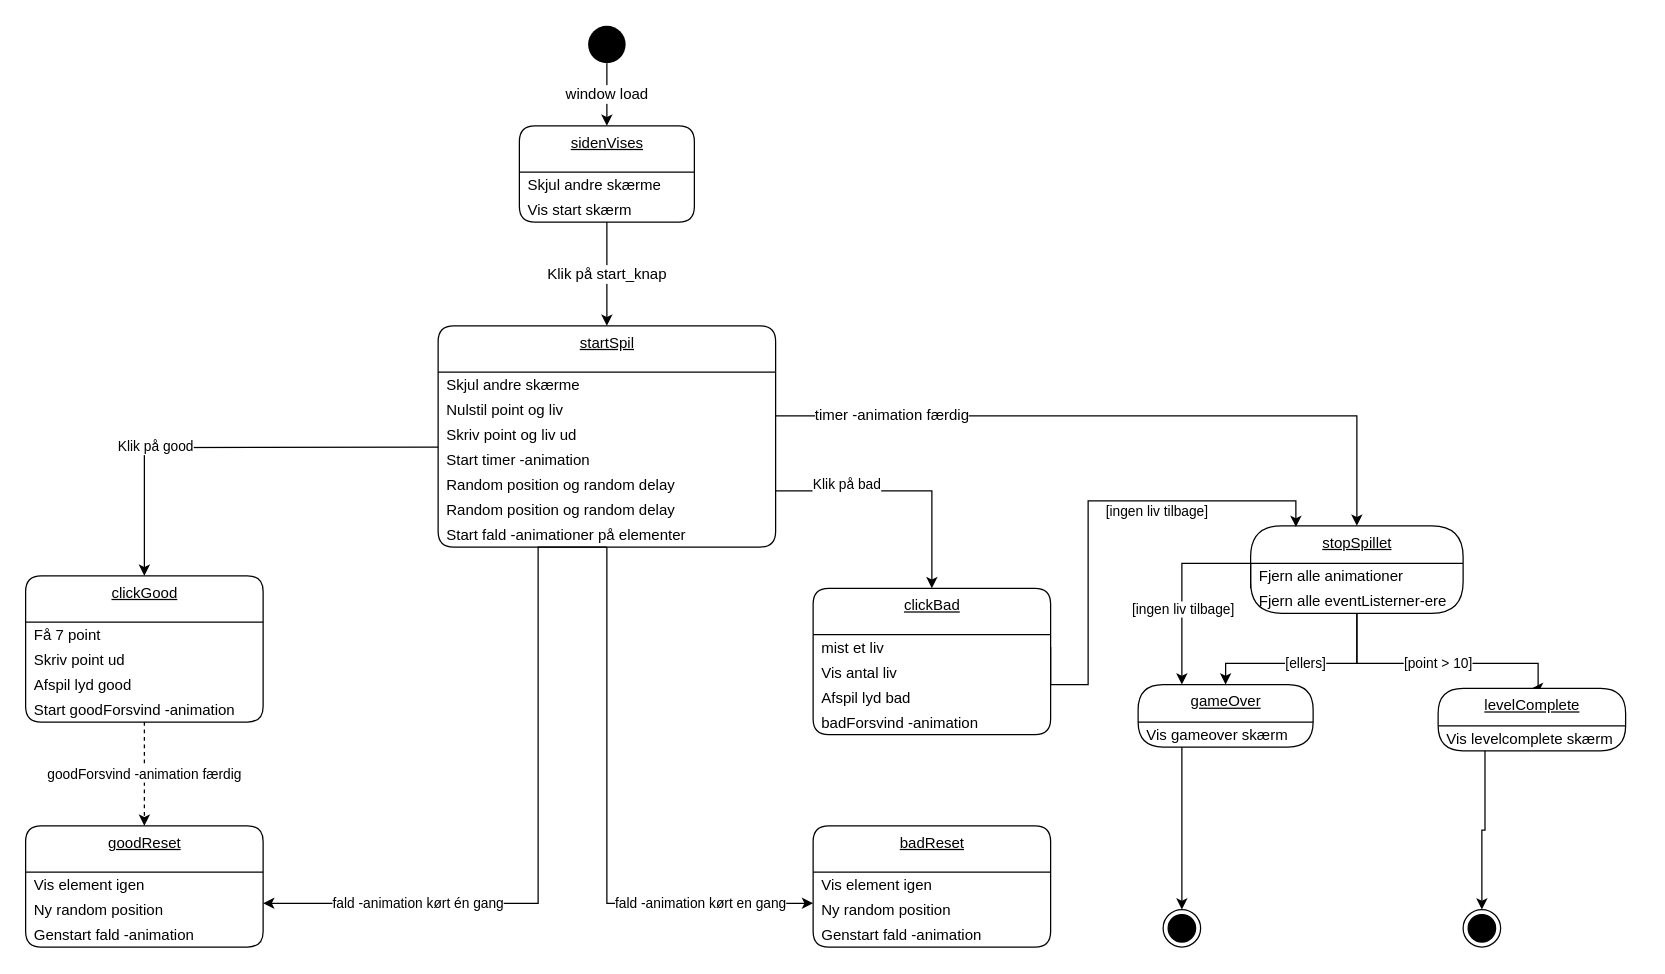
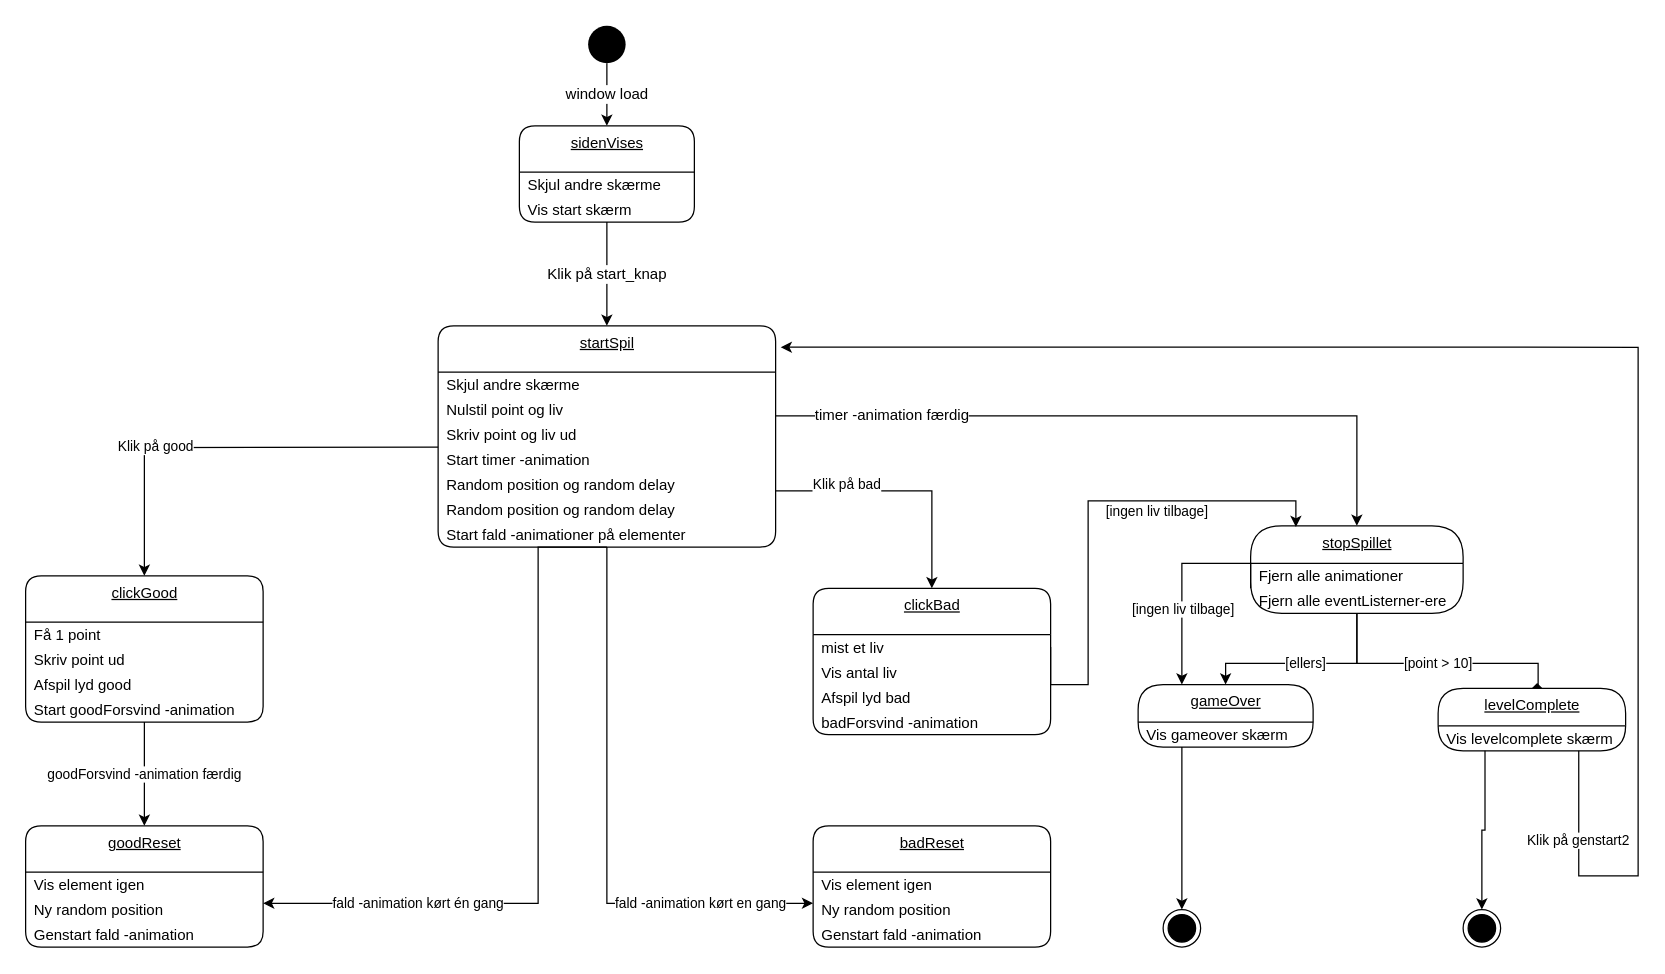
none -> (1569, 347)
(70, 635) -> (70, 635)
(1538, 684) -> (1538, 684)
(144, 745) -> (144, 745)
